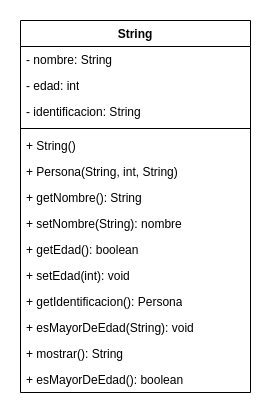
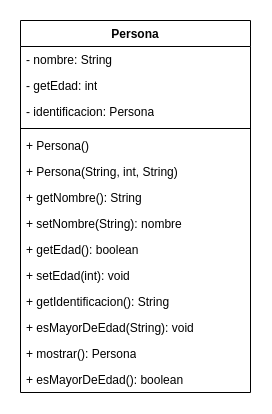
(136, 35) -> (136, 35)
(57, 87) -> (67, 87)
(95, 113) -> (100, 113)
(57, 147) -> (62, 147)
(118, 303) -> (113, 303)
(84, 355) -> (89, 355)
